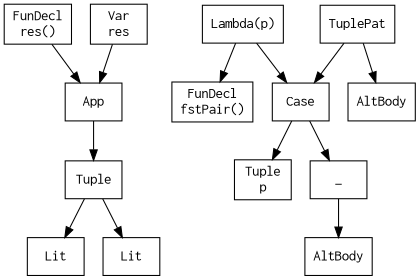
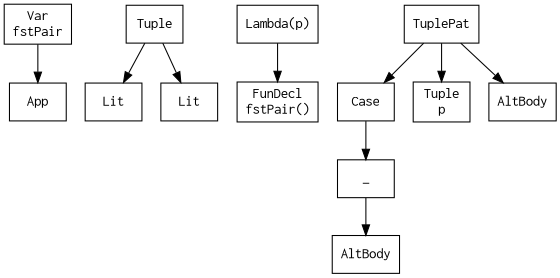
(38, 24) -> none
(119, 24) -> (38, 24)
(268, 59) -> none
(94, 135) -> none
(284, 135) -> (442, 57)
